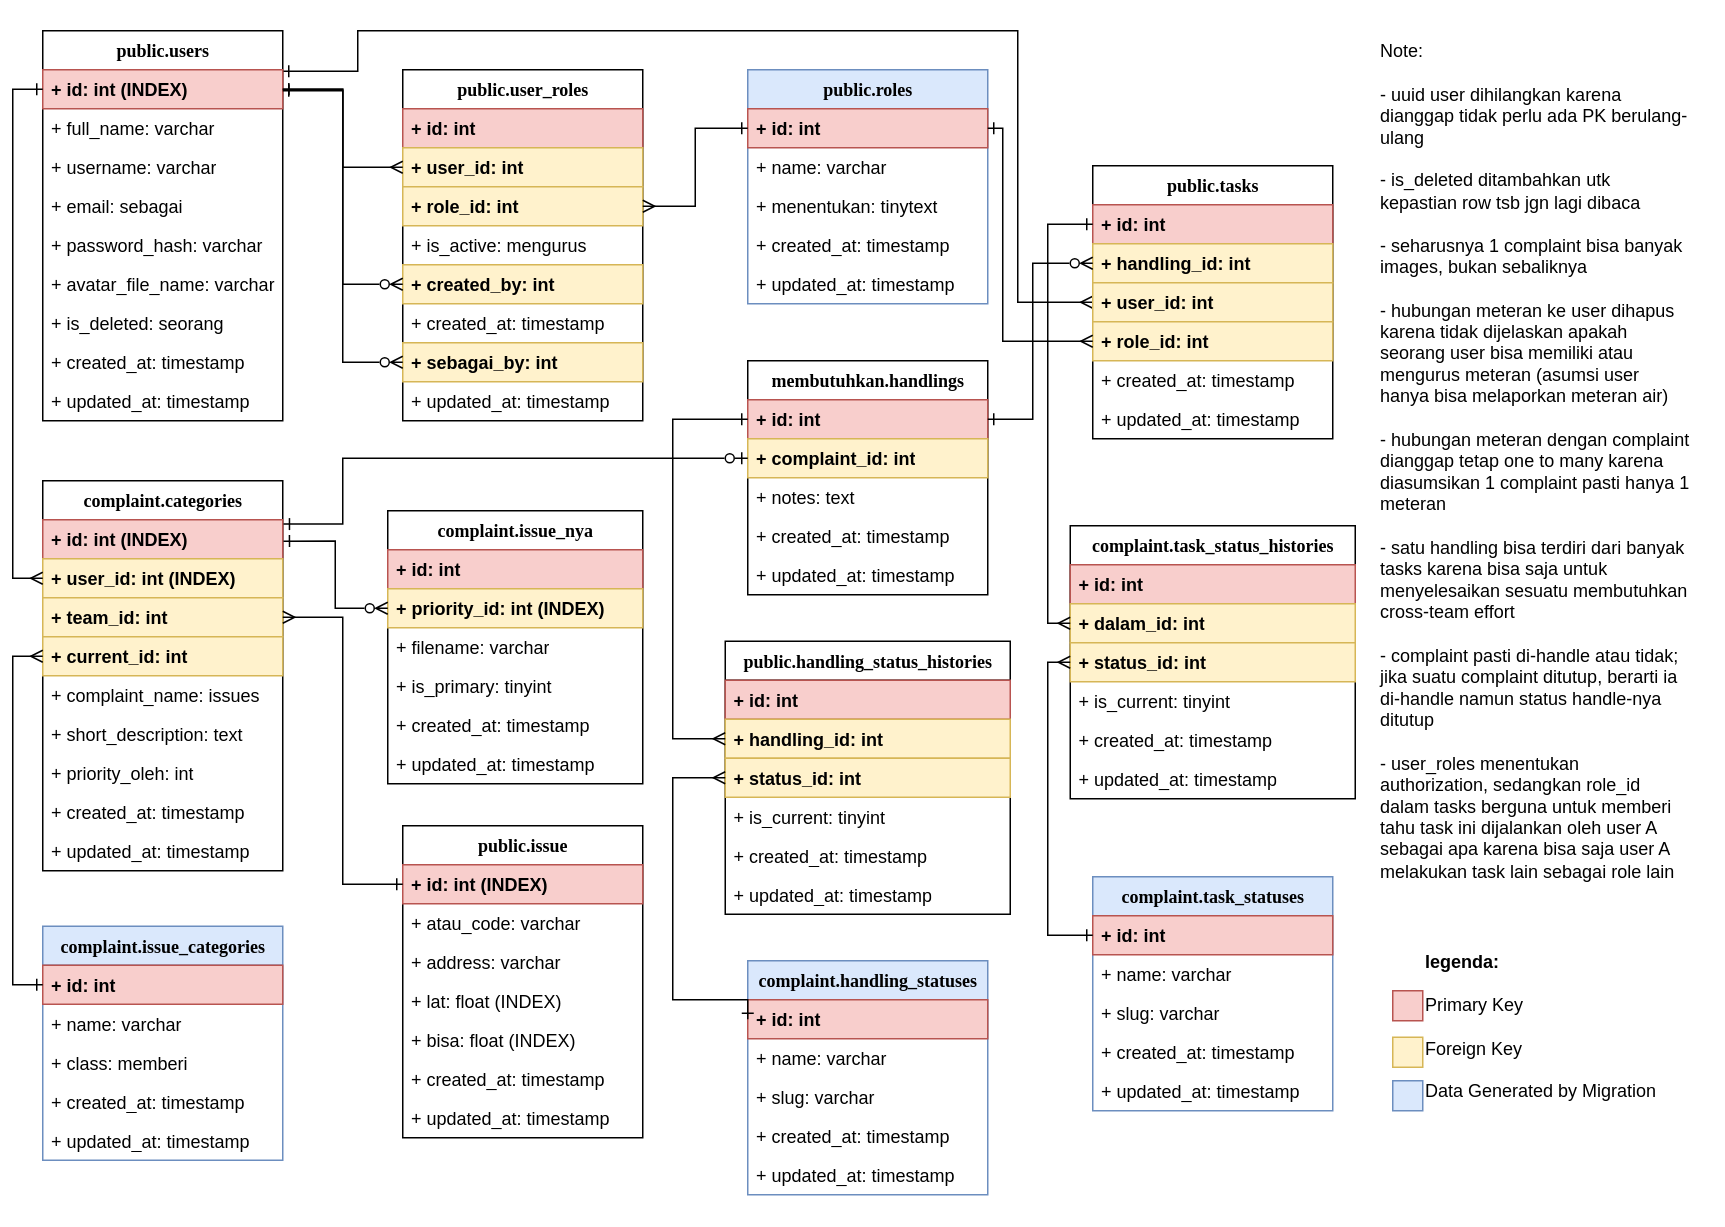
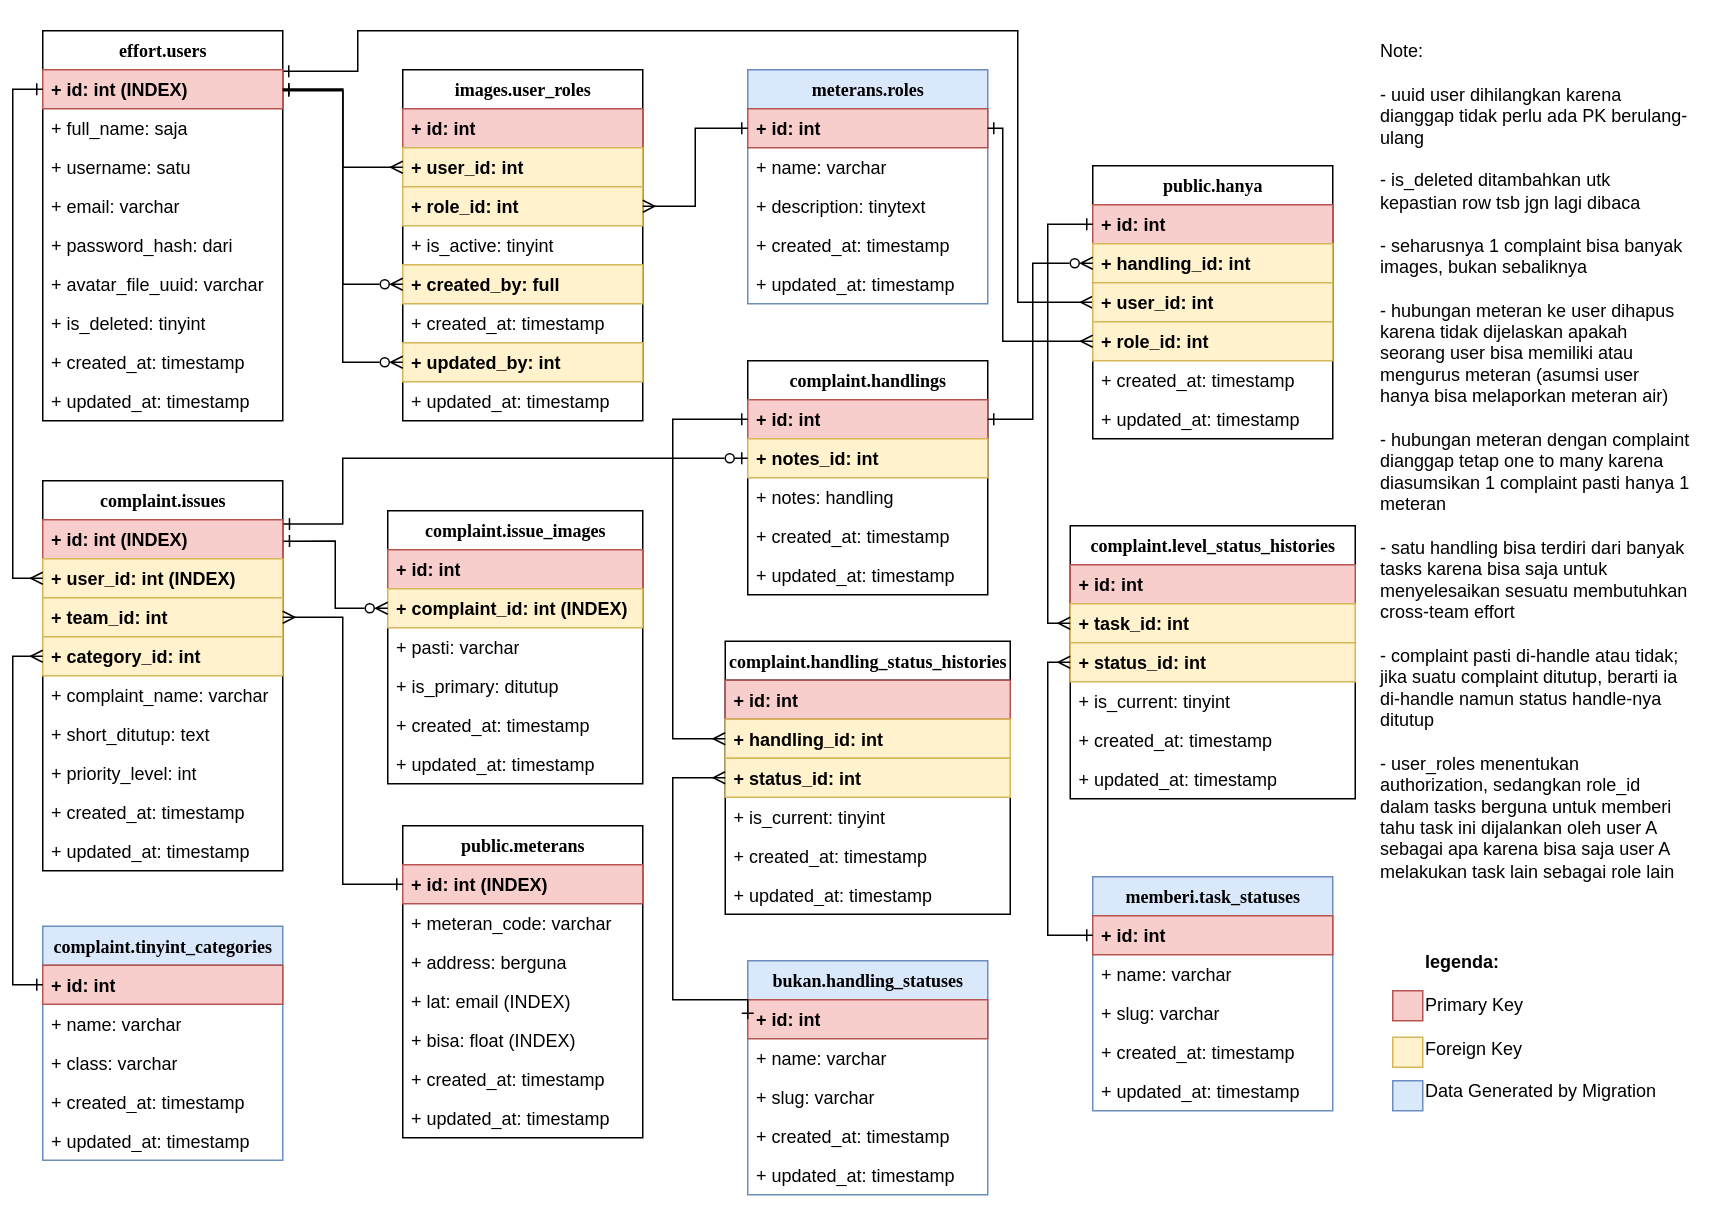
(164, 52) -> (164, 52)
(524, 91) -> (524, 91)
(869, 91) -> (869, 91)
(141, 130) -> (126, 130)
(140, 169) -> (125, 169)
(1214, 187) -> (1214, 187)
(118, 208) -> (121, 208)
(858, 208) -> (859, 208)
(506, 247) -> (496, 247)
(164, 258) -> (148, 247)
(488, 286) -> (491, 286)
(164, 297) -> (164, 297)
(146, 325) -> (141, 325)
(486, 364) -> (488, 364)
(869, 382) -> (869, 382)
(836, 460) -> (821, 460)
(815, 499) -> (831, 499)
(164, 502) -> (164, 502)
(516, 532) -> (516, 532)
(1214, 547) -> (1214, 547)
(509, 610) -> (514, 610)
(1141, 625) -> (1138, 625)
(481, 649) -> (468, 649)
(126, 658) -> (131, 658)
(869, 663) -> (869, 663)
(486, 688) -> (489, 688)
(159, 697) -> (164, 708)
(164, 747) -> (148, 736)
(136, 775) -> (139, 775)
(524, 847) -> (524, 847)
(1214, 898) -> (1214, 898)
(506, 925) -> (521, 925)
(164, 948) -> (164, 948)
(495, 964) -> (495, 964)
(869, 982) -> (869, 982)
(499, 1003) -> (496, 1003)
(121, 1065) -> (123, 1065)
